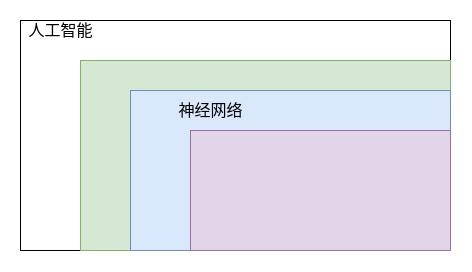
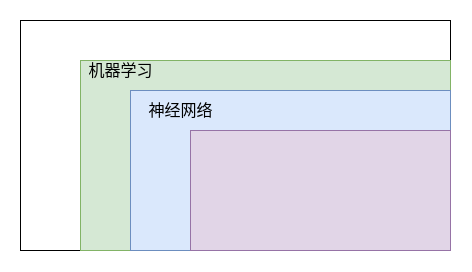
(61, 31) -> none
none -> (121, 71)
(211, 111) -> (181, 111)
